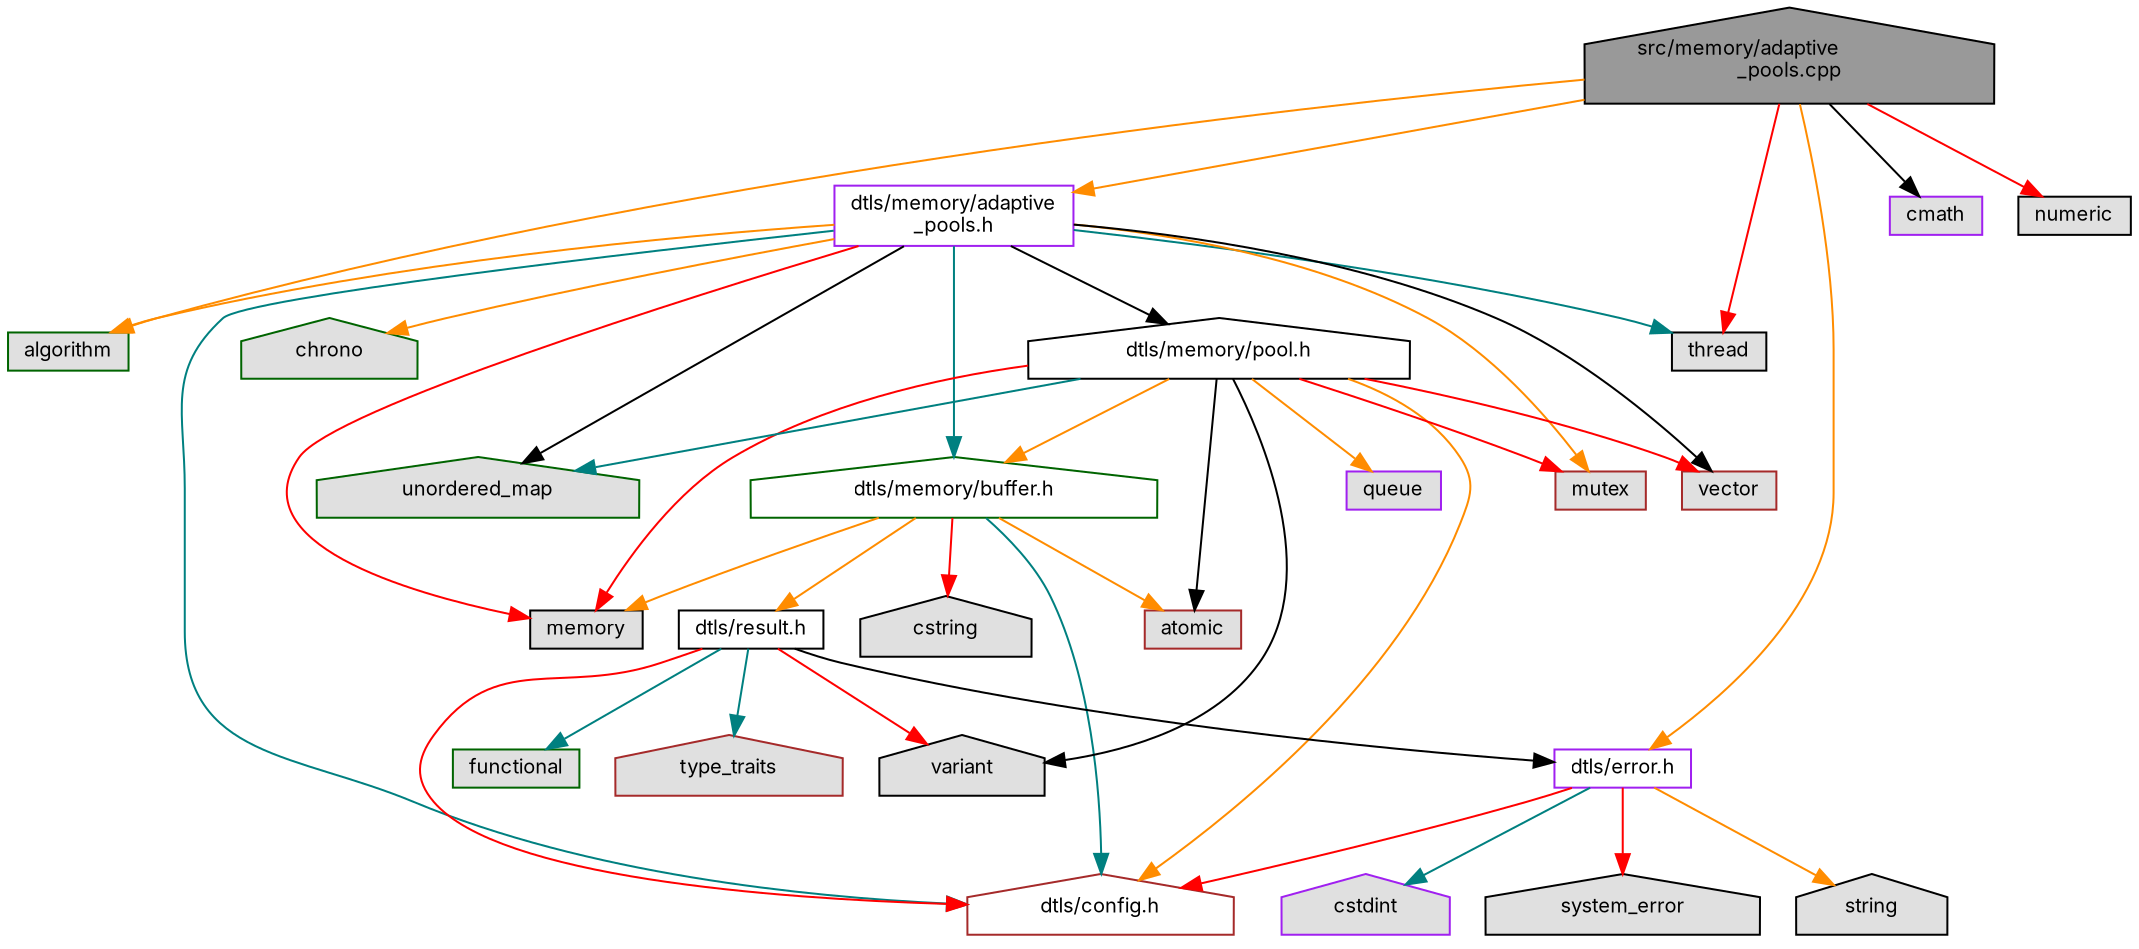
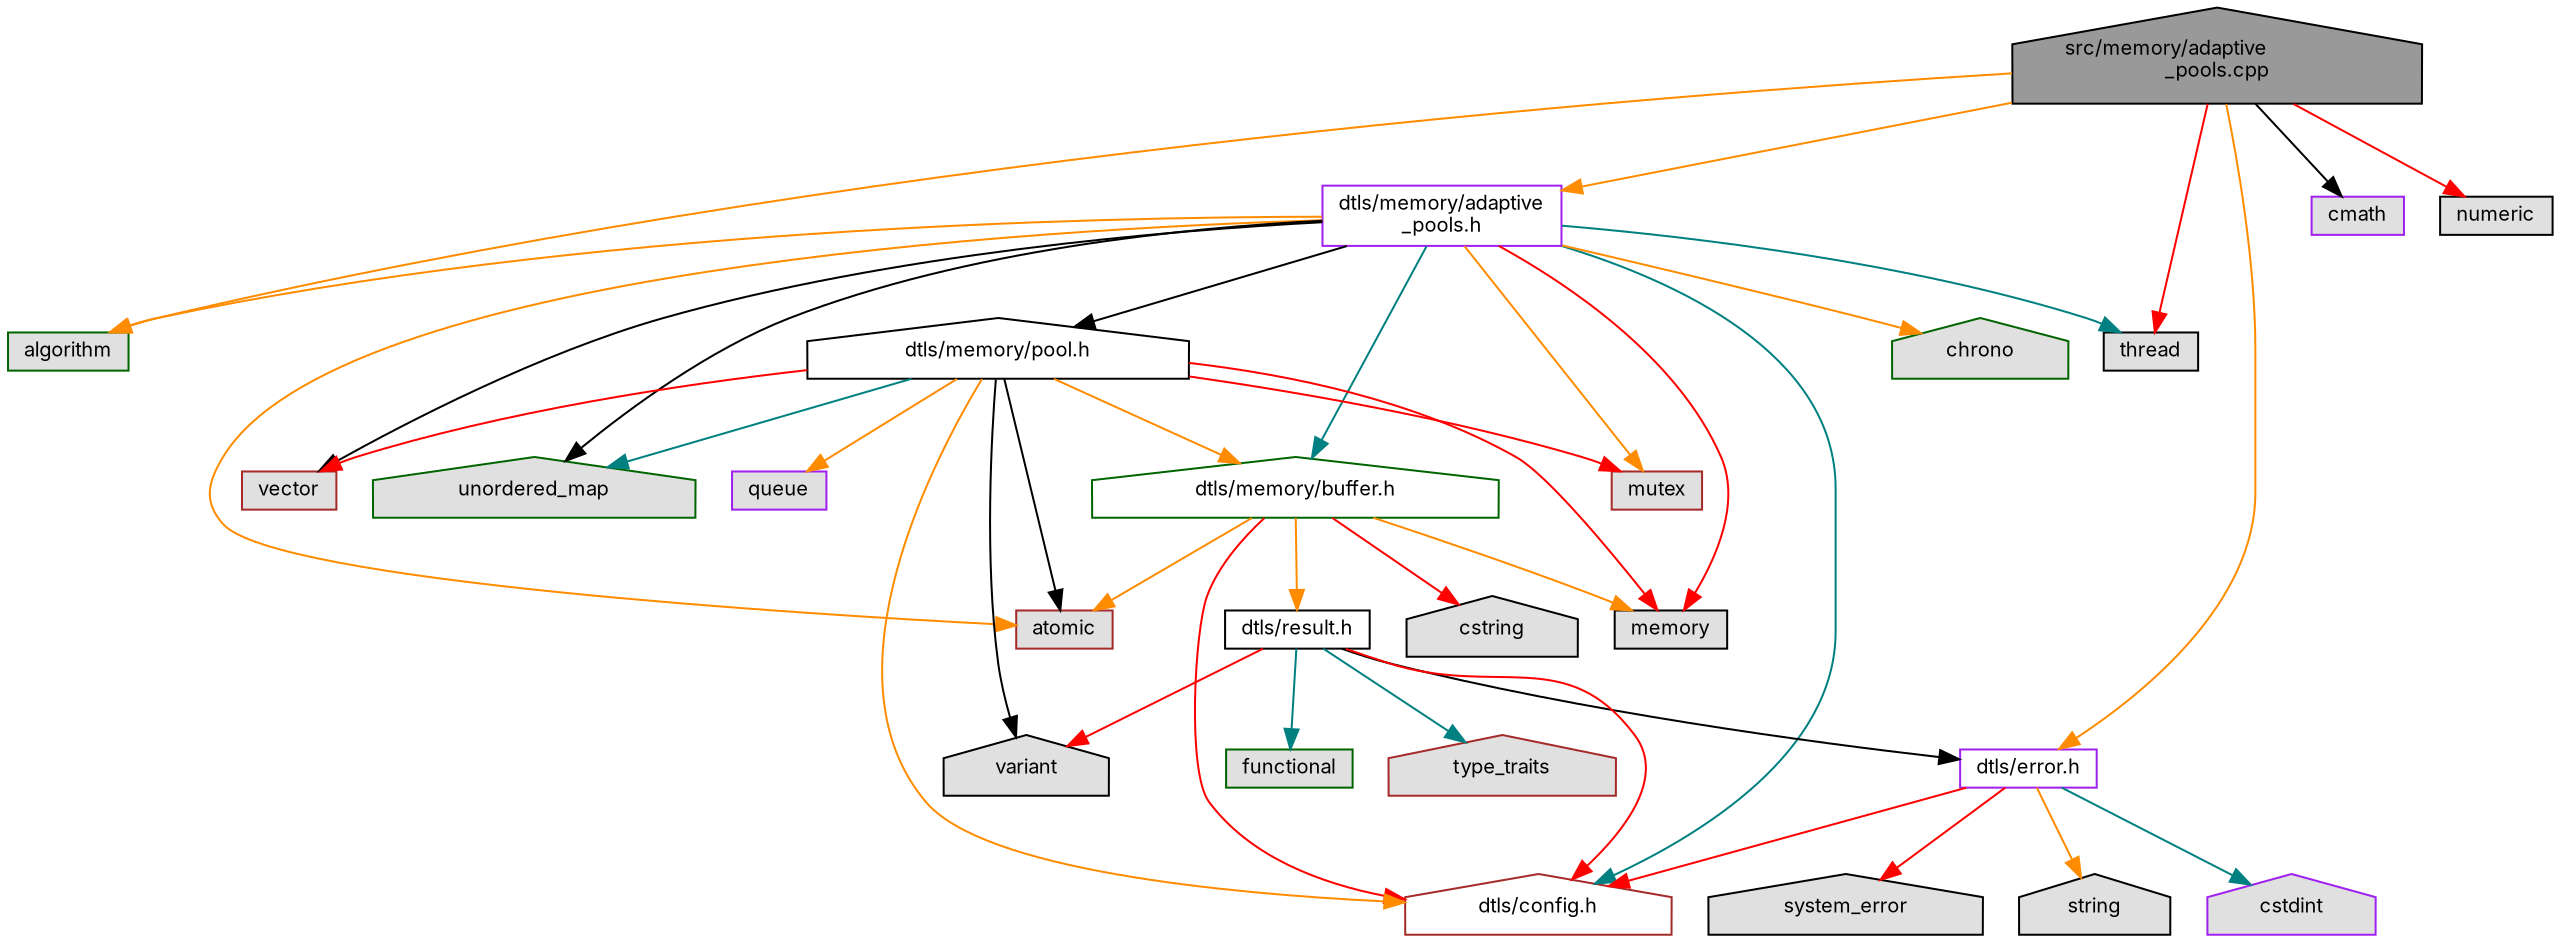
none -> (338, 372)
(1078, 672) -> (1197, 752)
